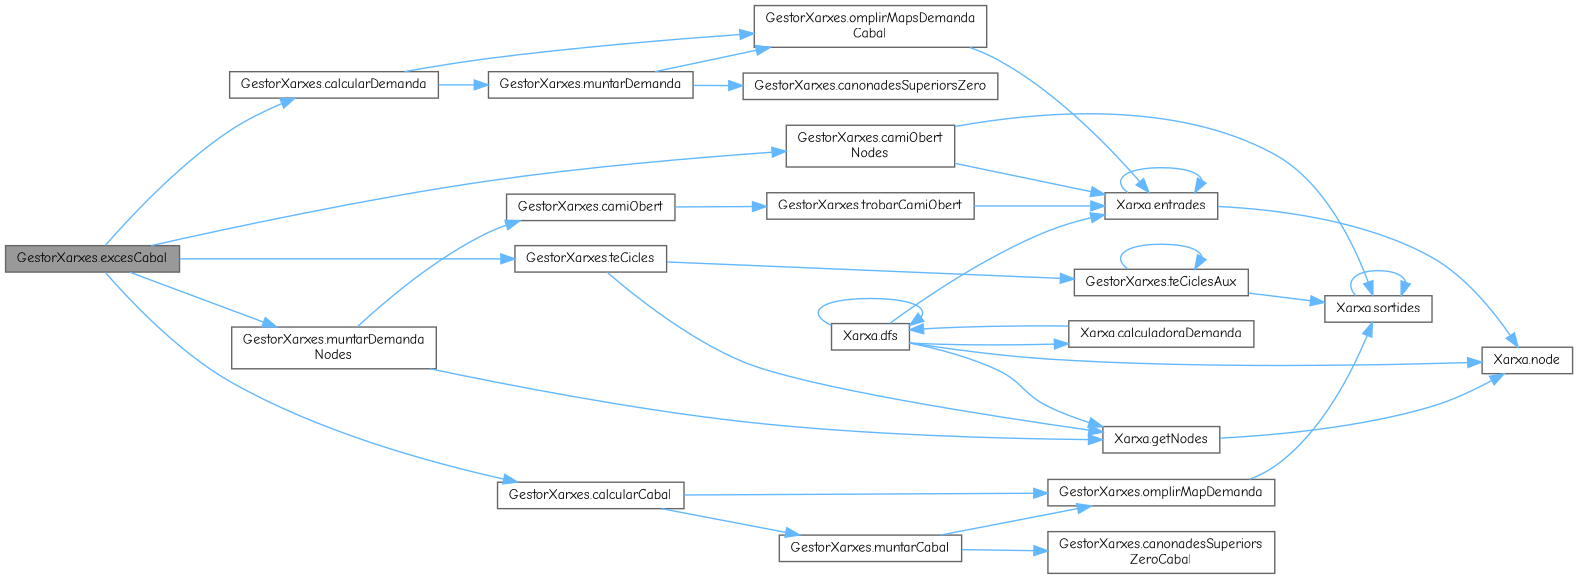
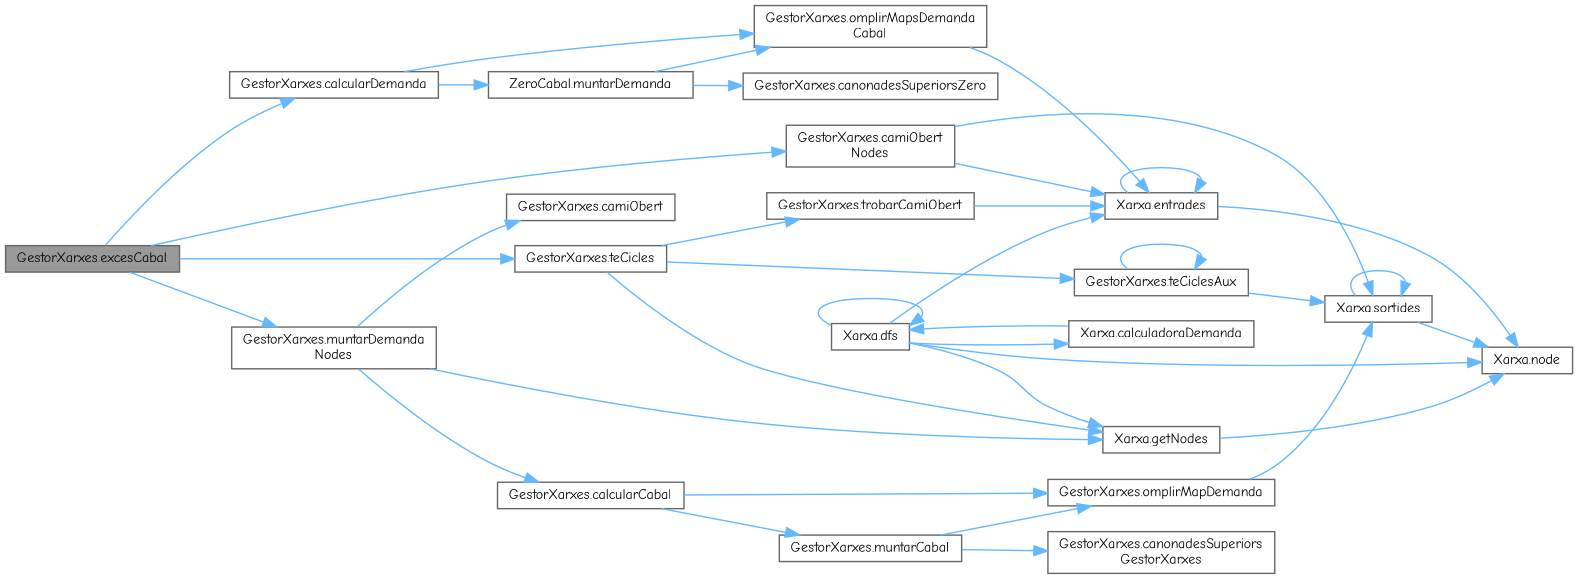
(591, 85) -> (591, 85)
(714, 207) -> (724, 234)
none -> (1446, 332)
(286, 409) -> (437, 431)
(1161, 552) -> (1161, 552)
